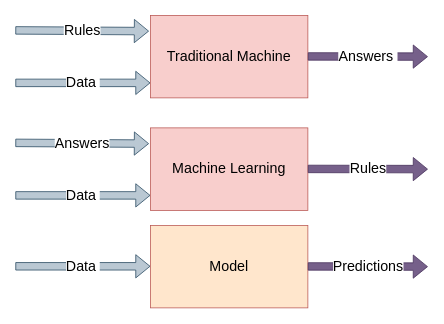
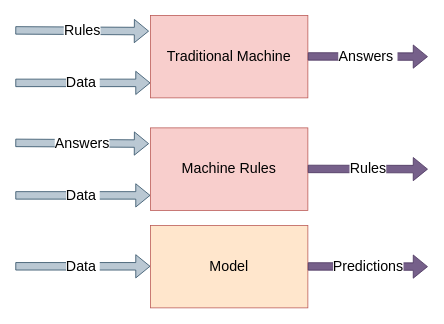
(229, 169) -> (229, 169)
